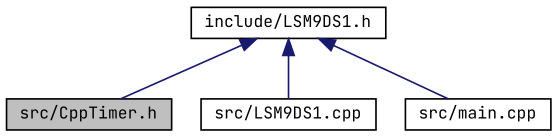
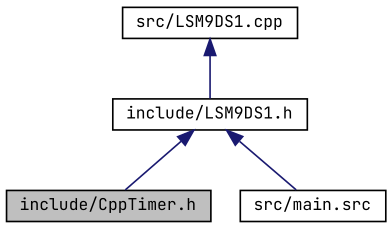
(289, 77) -> (210, 77)
(89, 114) -> (109, 206)
(478, 114) -> (313, 206)
